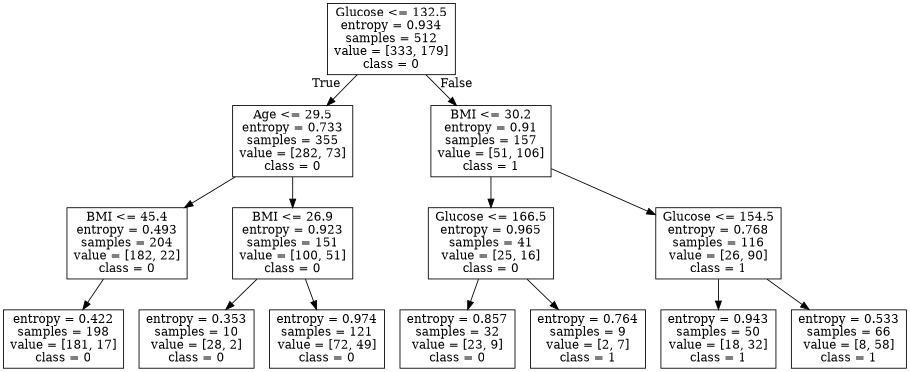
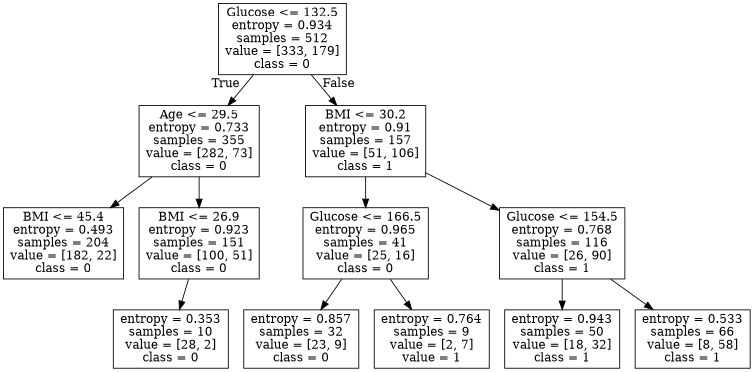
(64, 339) -> none
(327, 339) -> none
(588, 339) -> (432, 339)
